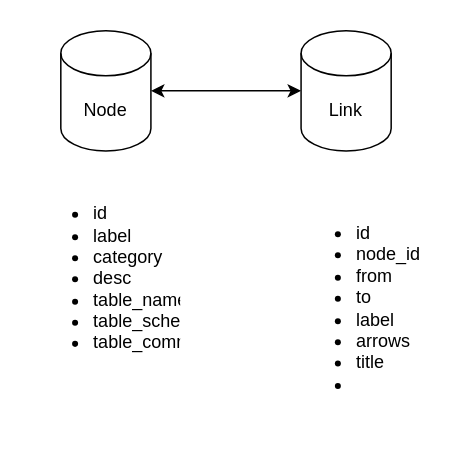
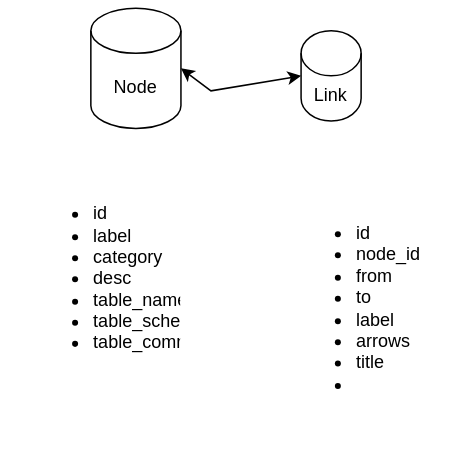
(106, 91) -> (136, 68)
(346, 91) -> (331, 76)
